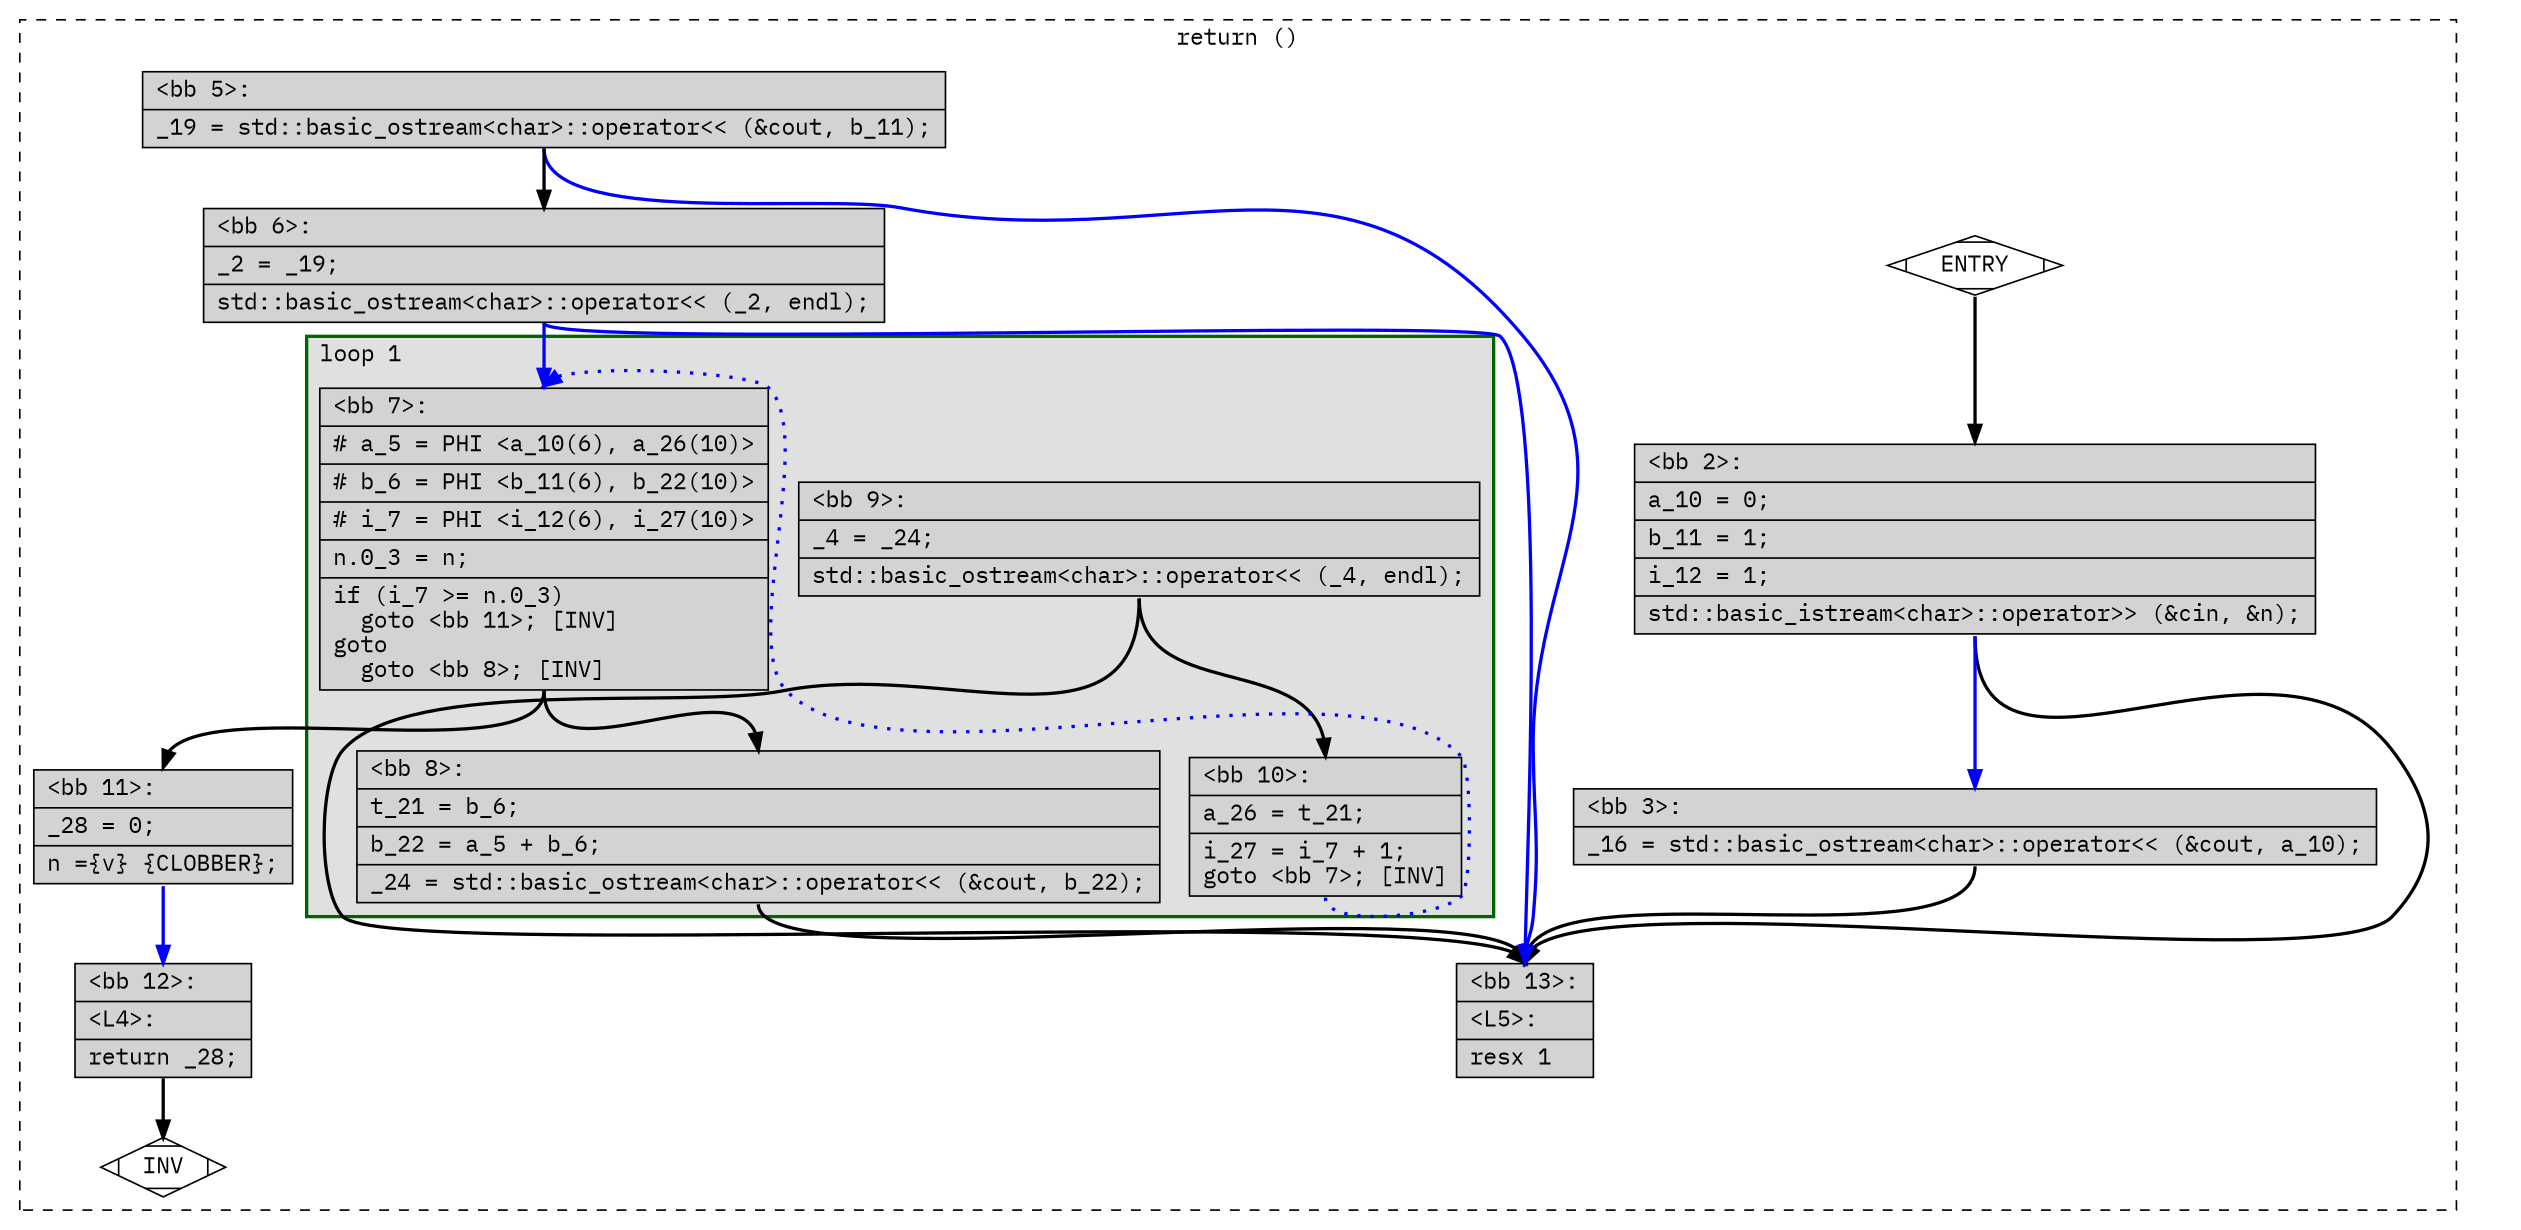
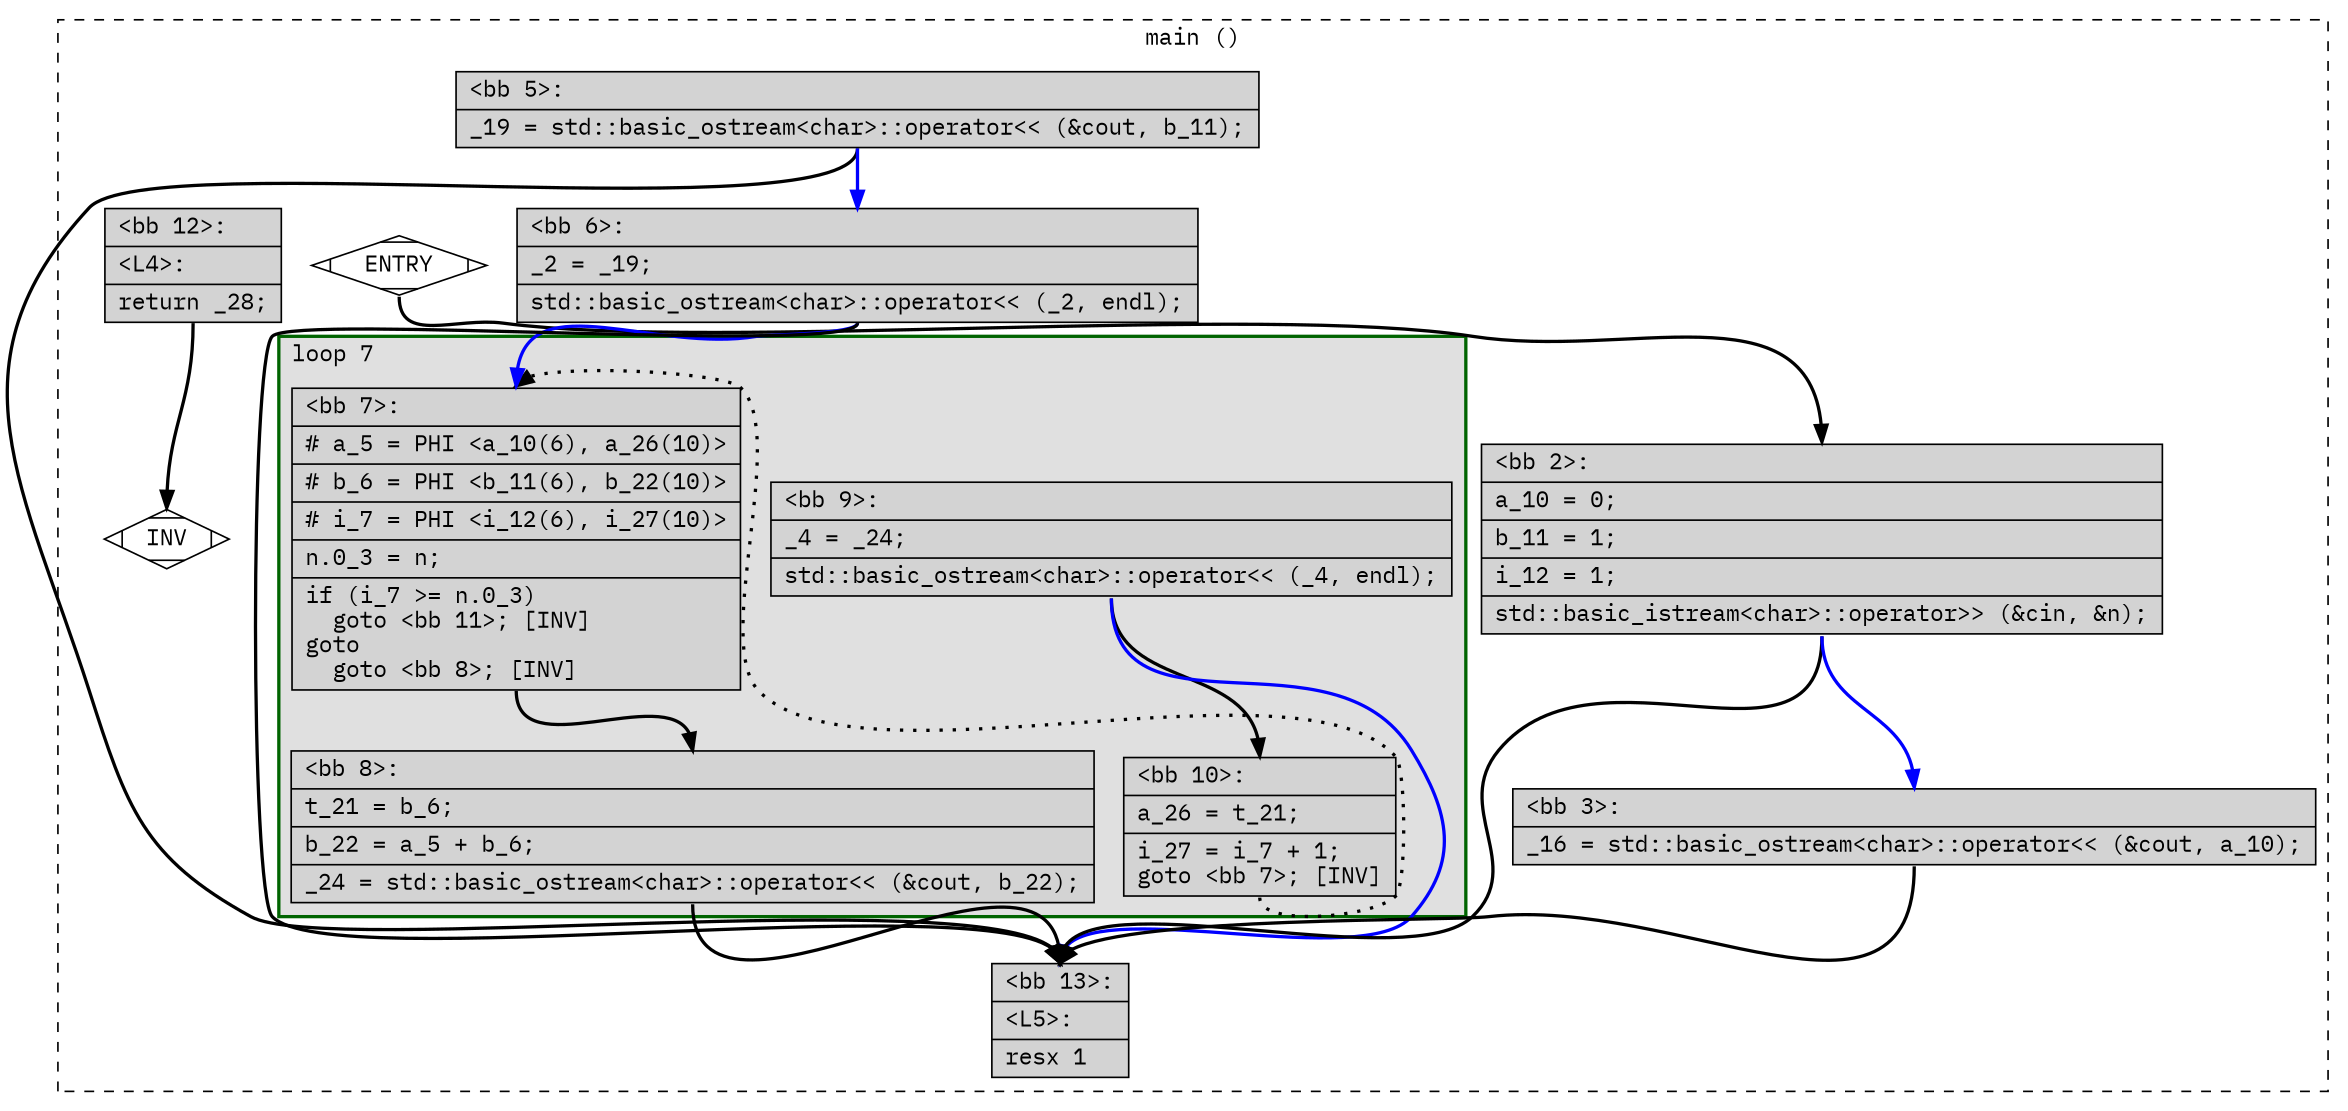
(1238, 39) -> (1193, 39)
(544, 172) -> (857, 170)
(1356, 223) -> (37, 537)
(361, 355) -> (333, 355)
(1510, 359) -> (257, 725)
(1007, 730) -> (960, 729)
(163, 827) -> none
(408, 929) -> (1443, 827)
